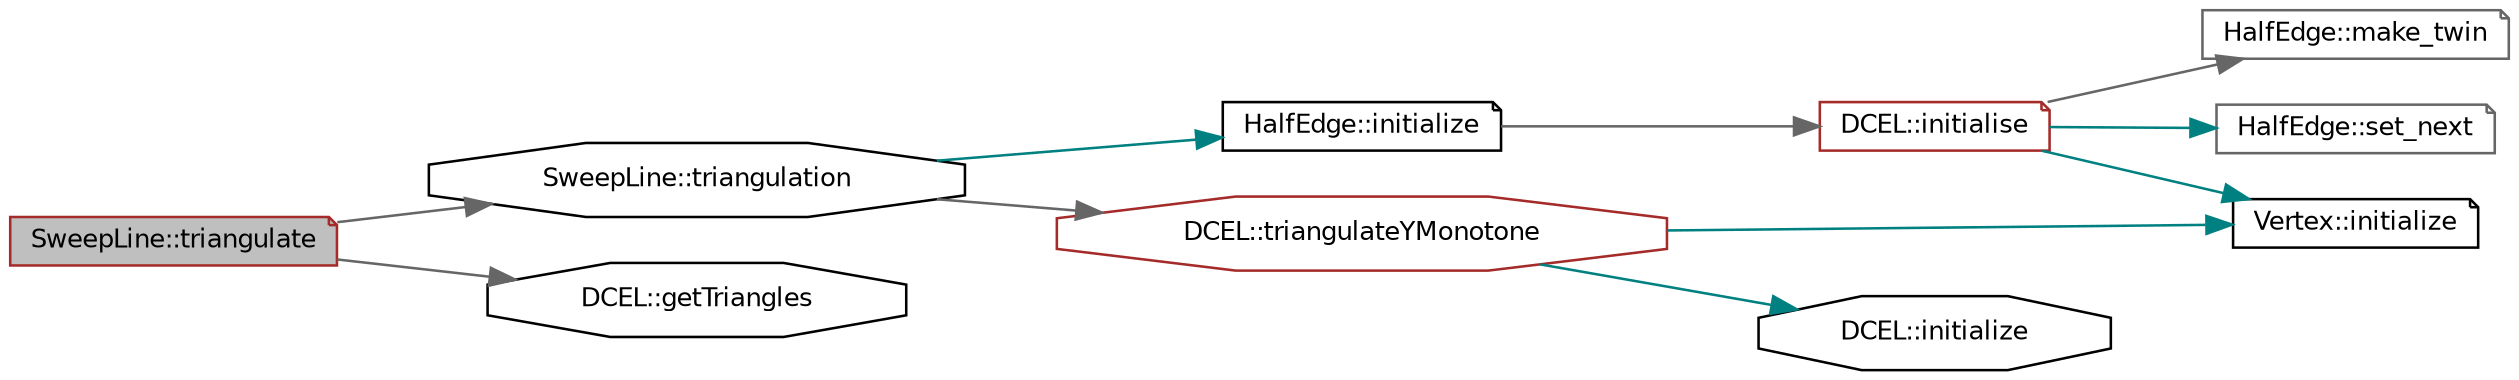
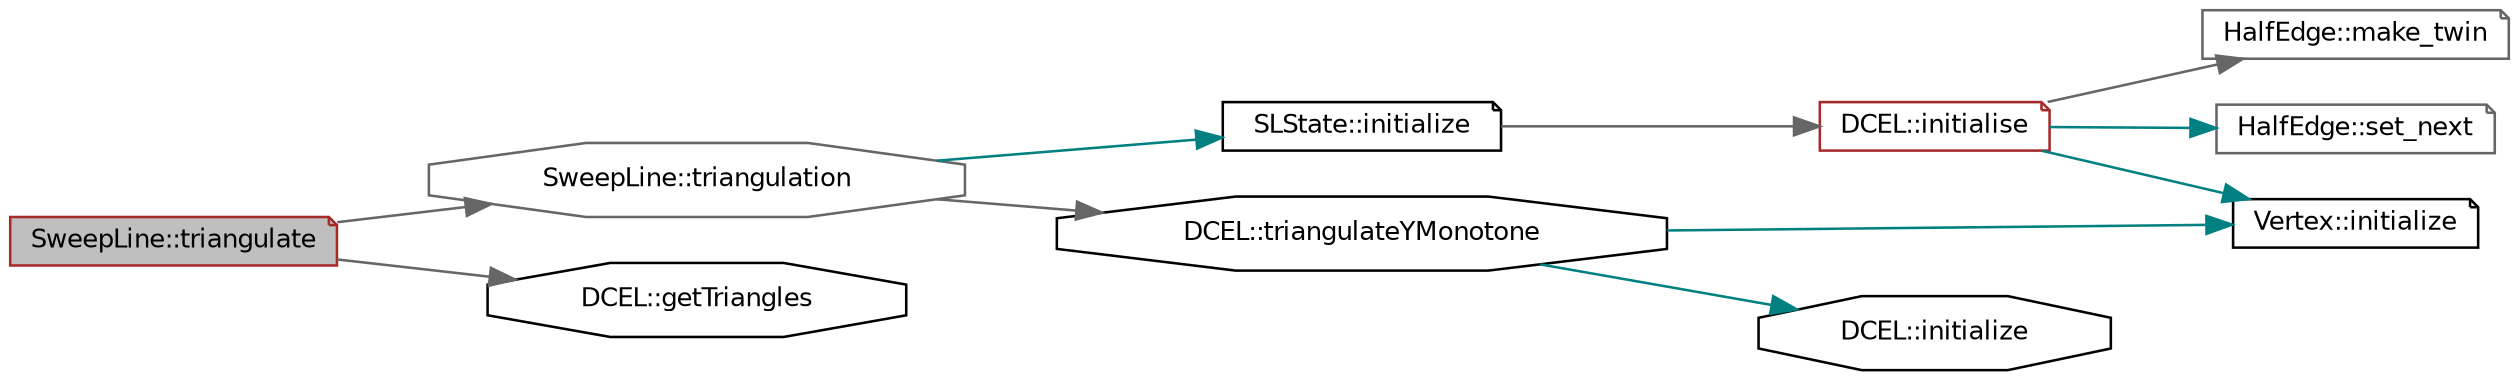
(1362, 126) -> (1362, 126)
(697, 180) -> (697, 180)
(1362, 234) -> (1362, 234)
